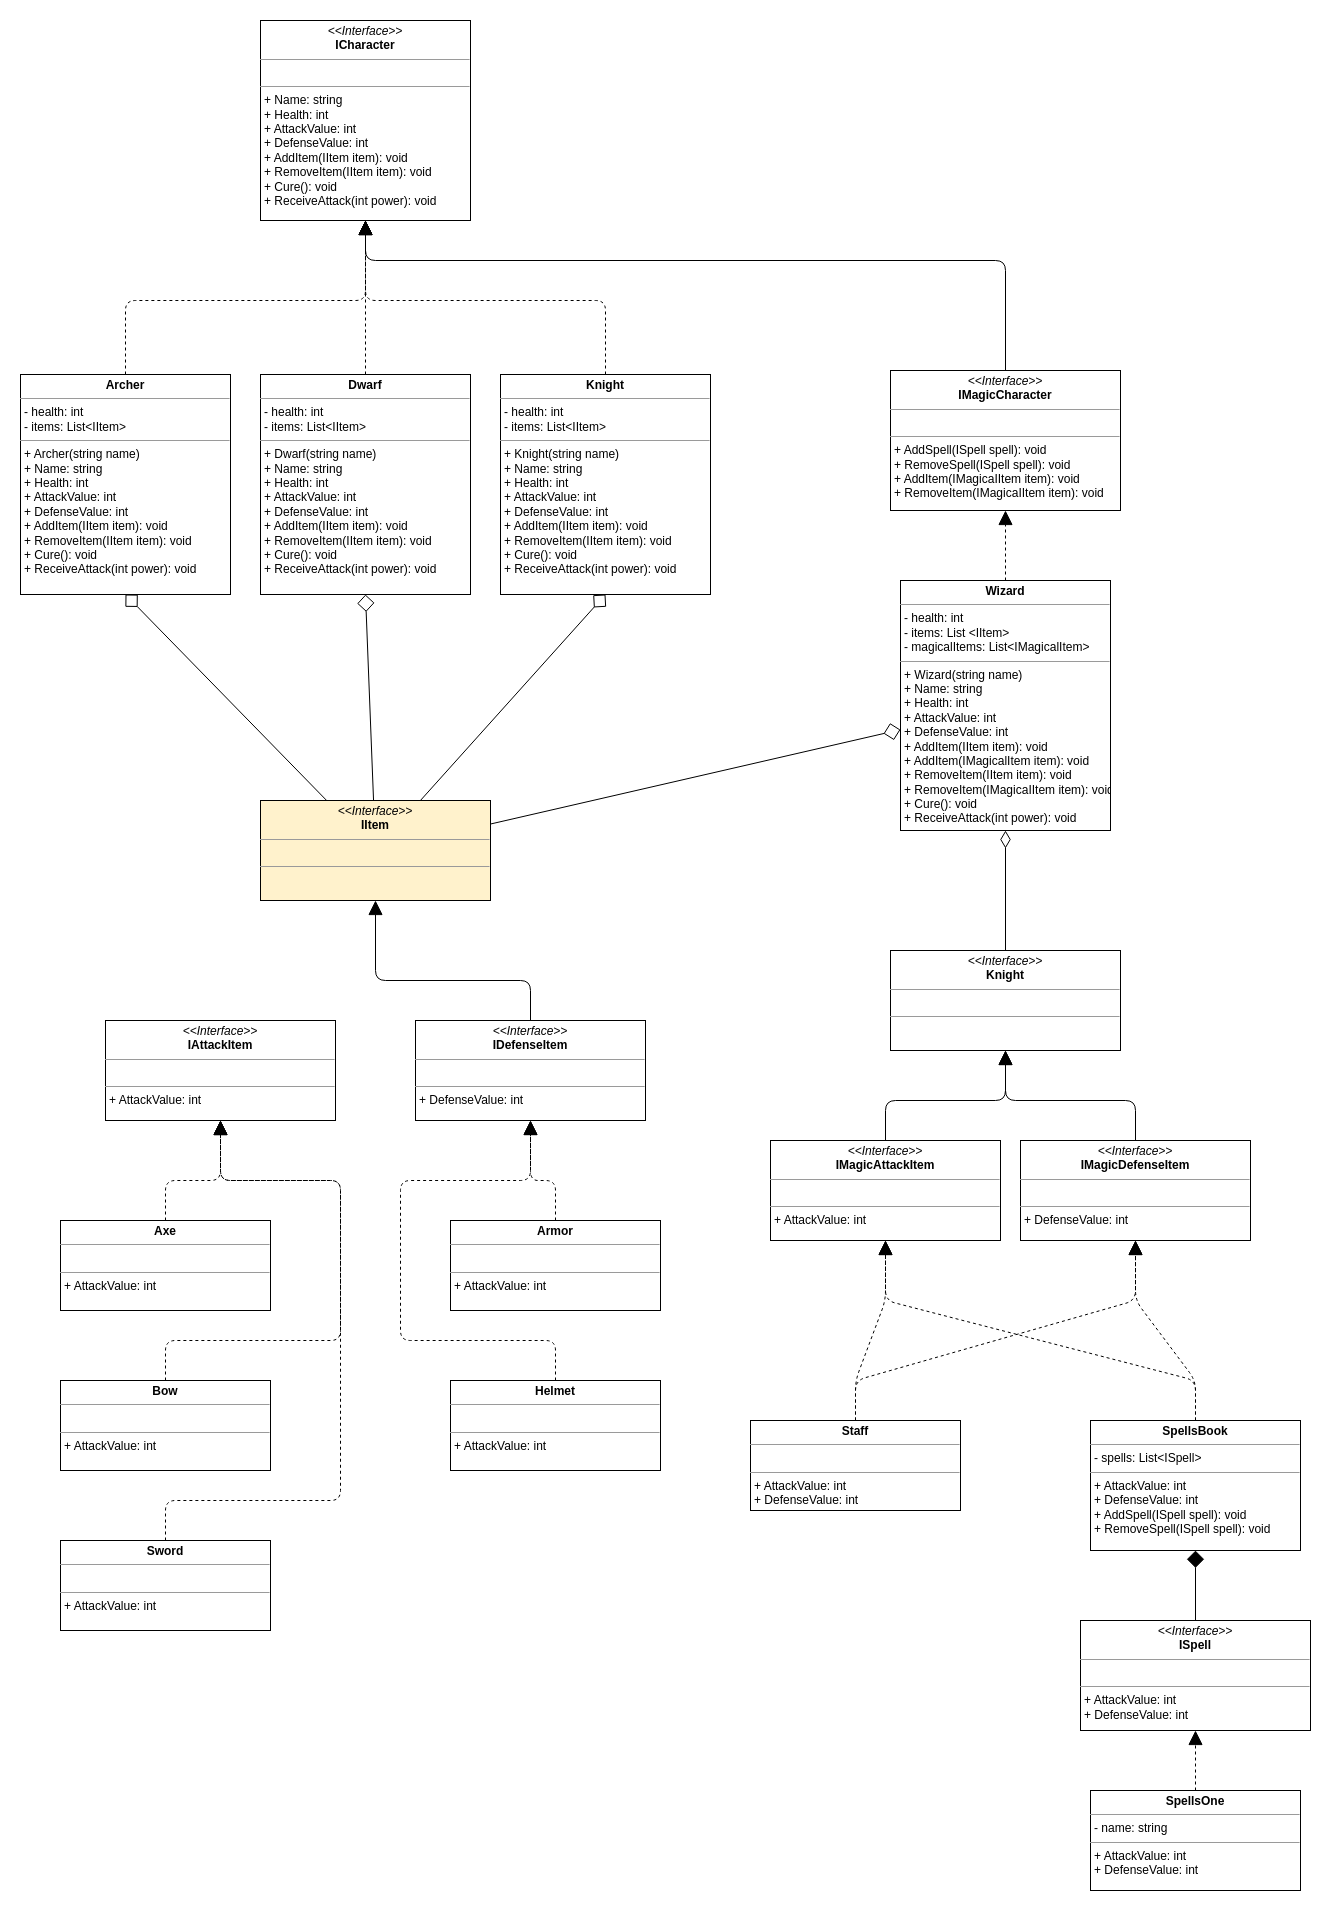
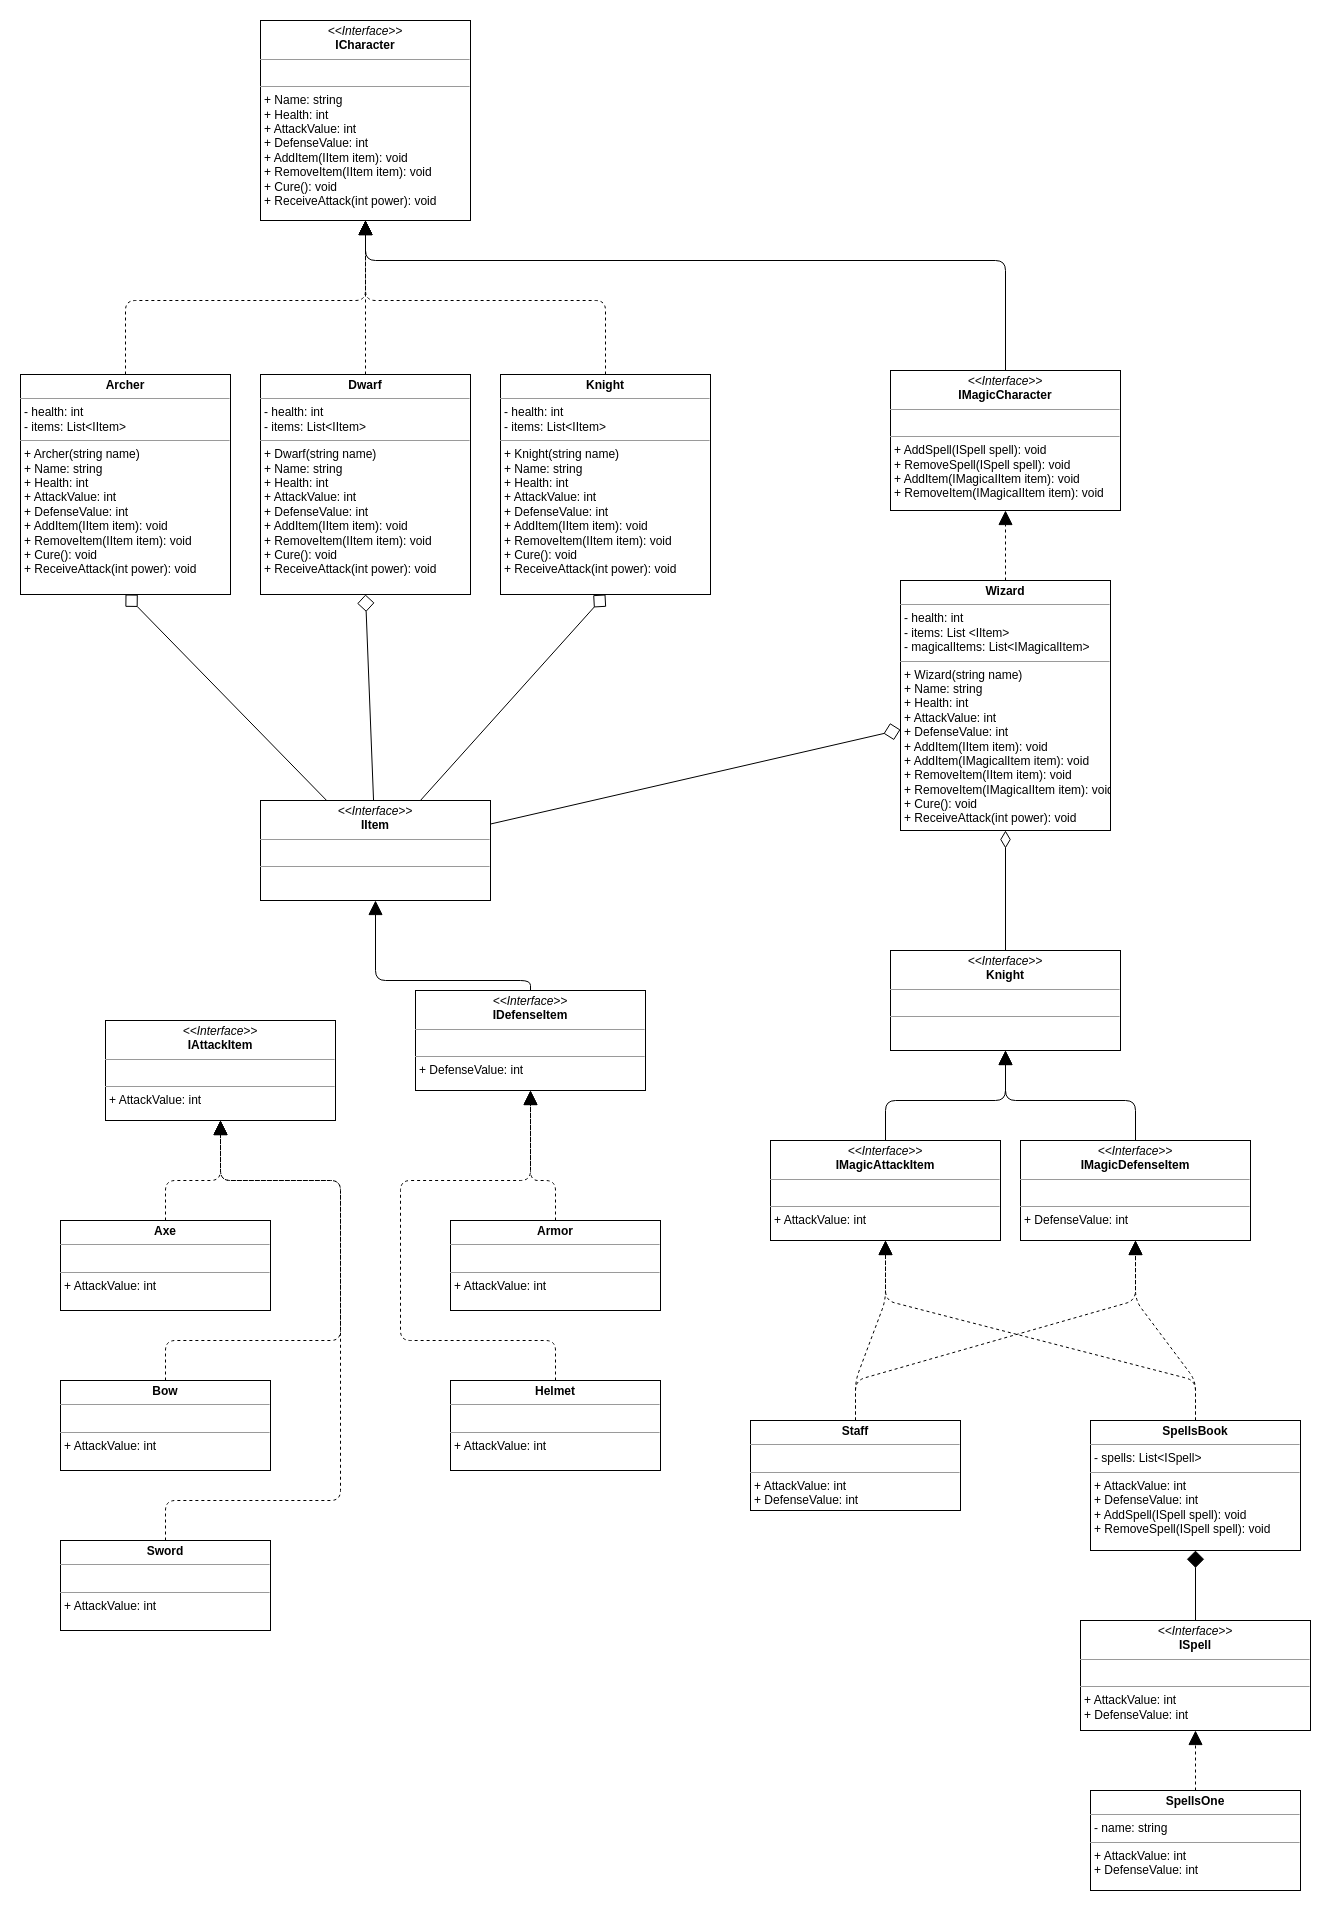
(376, 851) -> (376, 851)
(531, 1071) -> (531, 1041)
